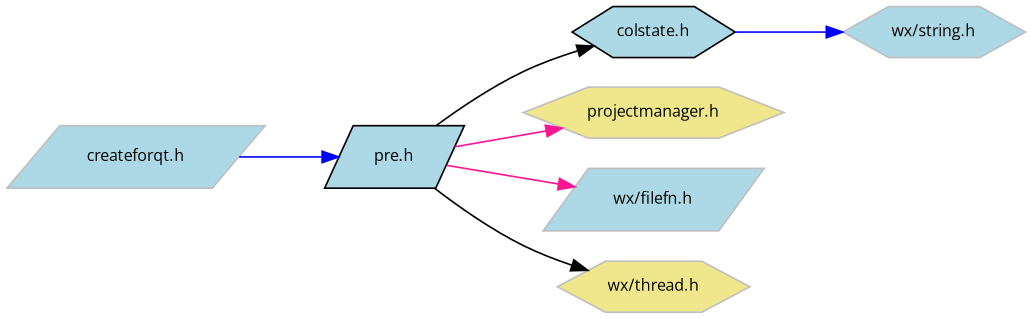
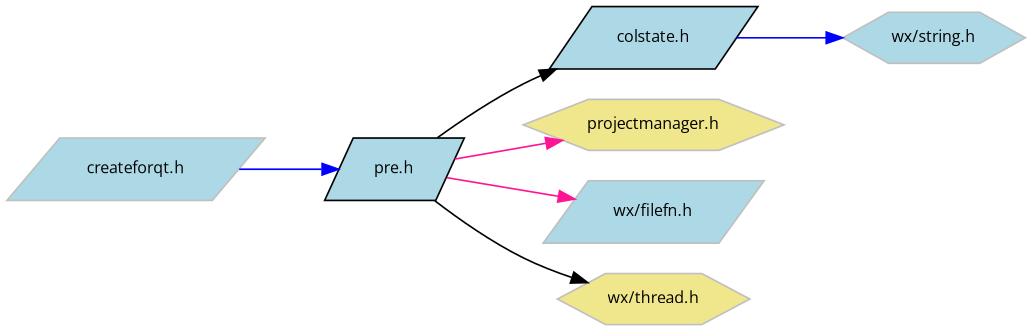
(654, 32) -> (654, 38)
